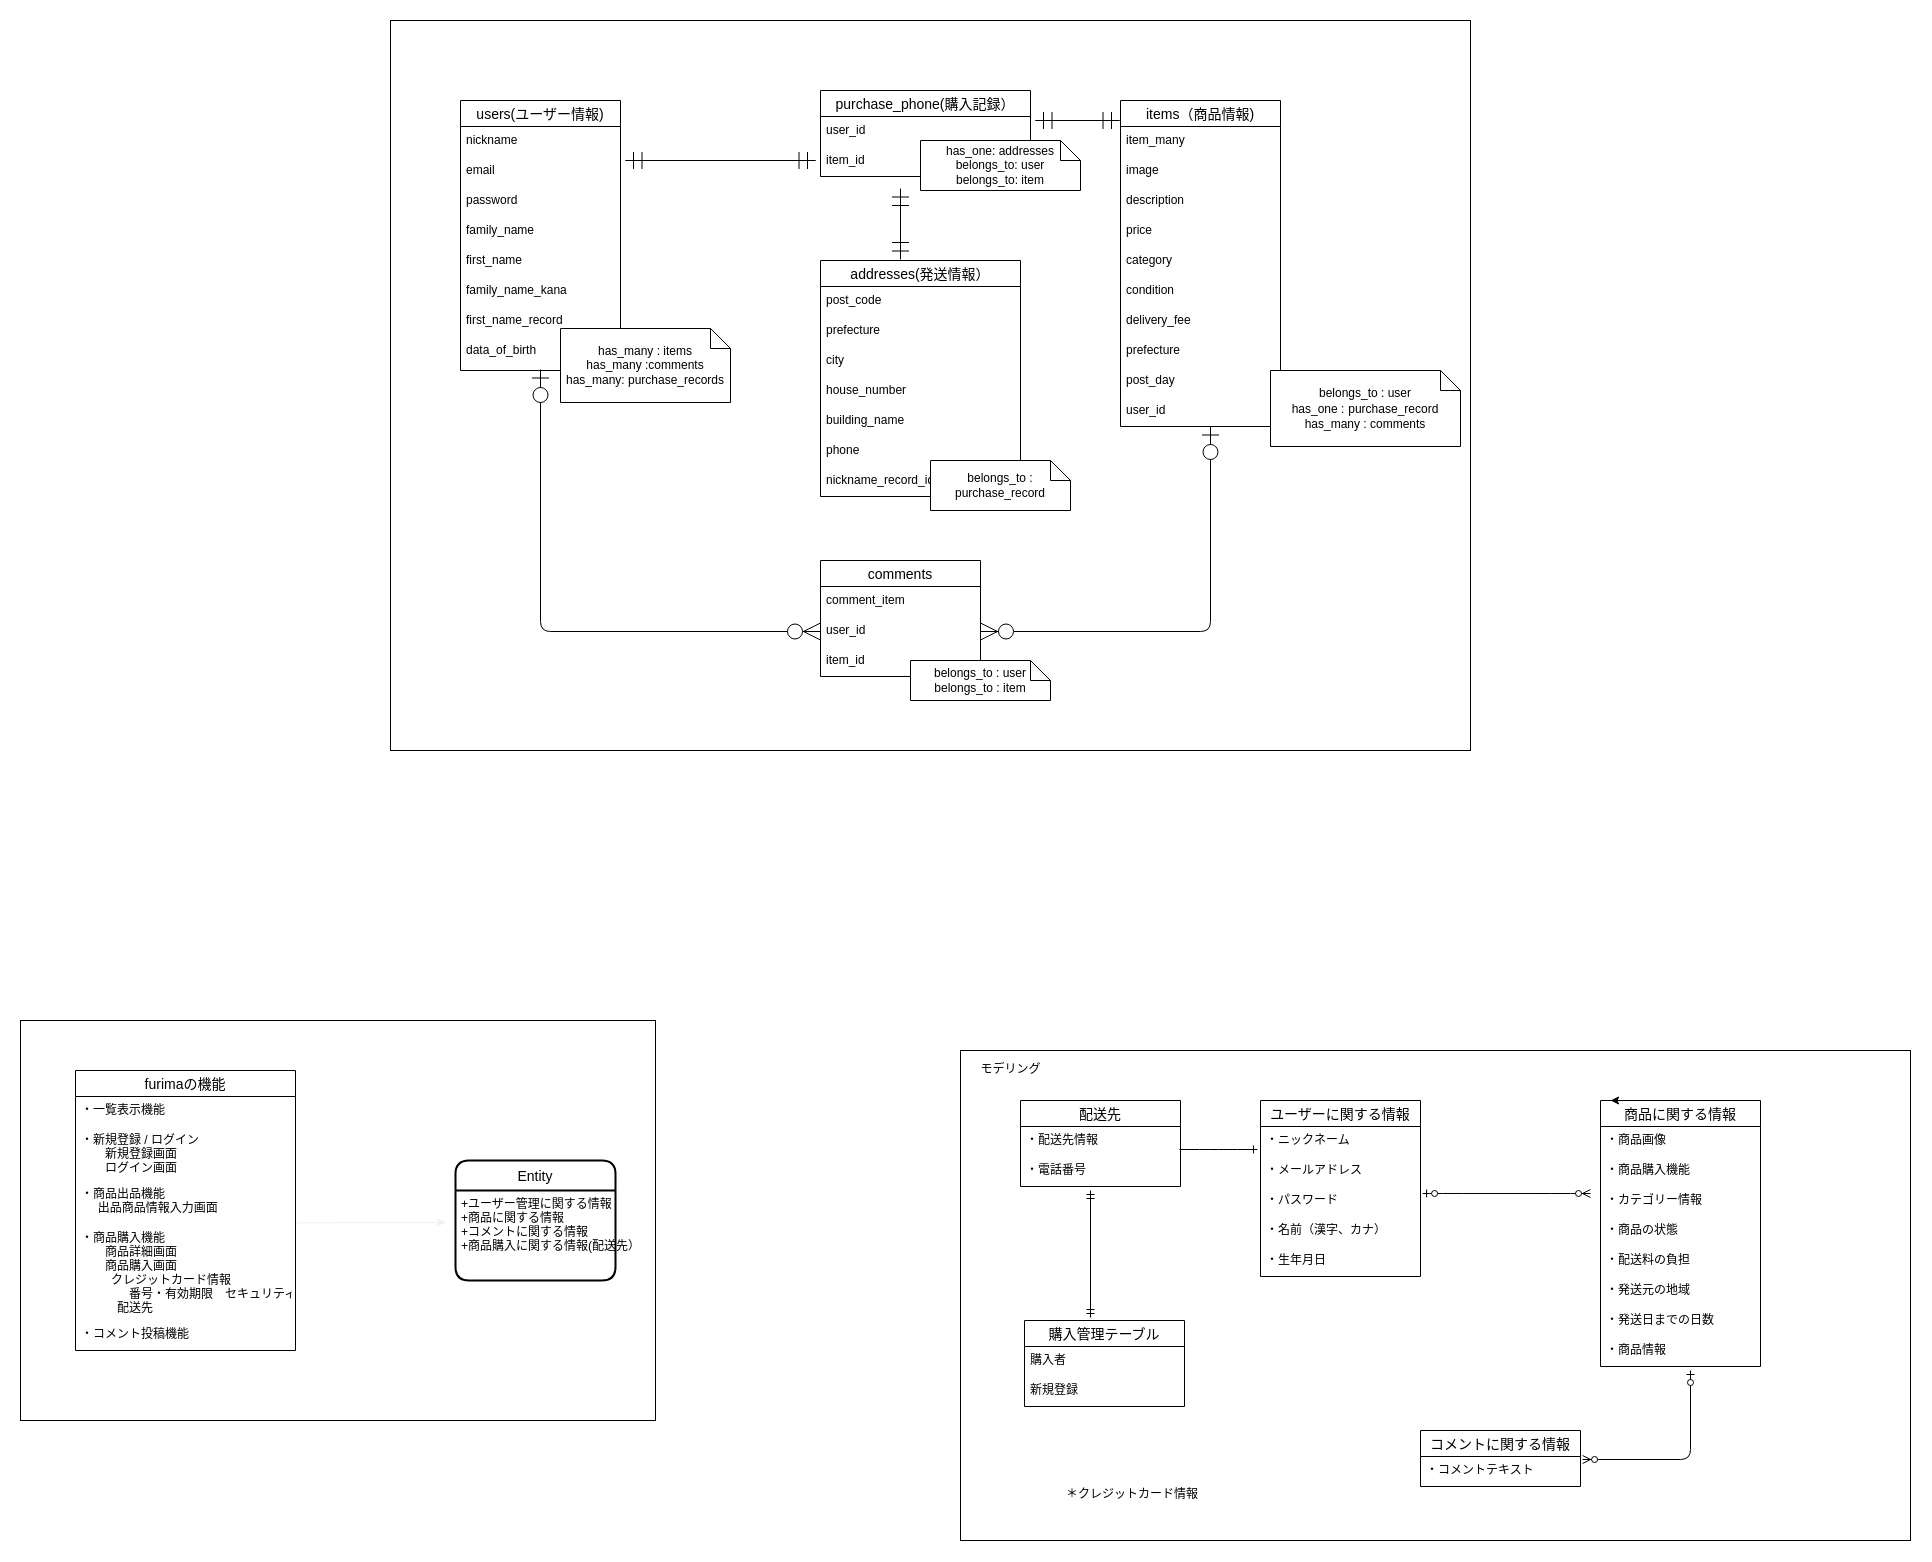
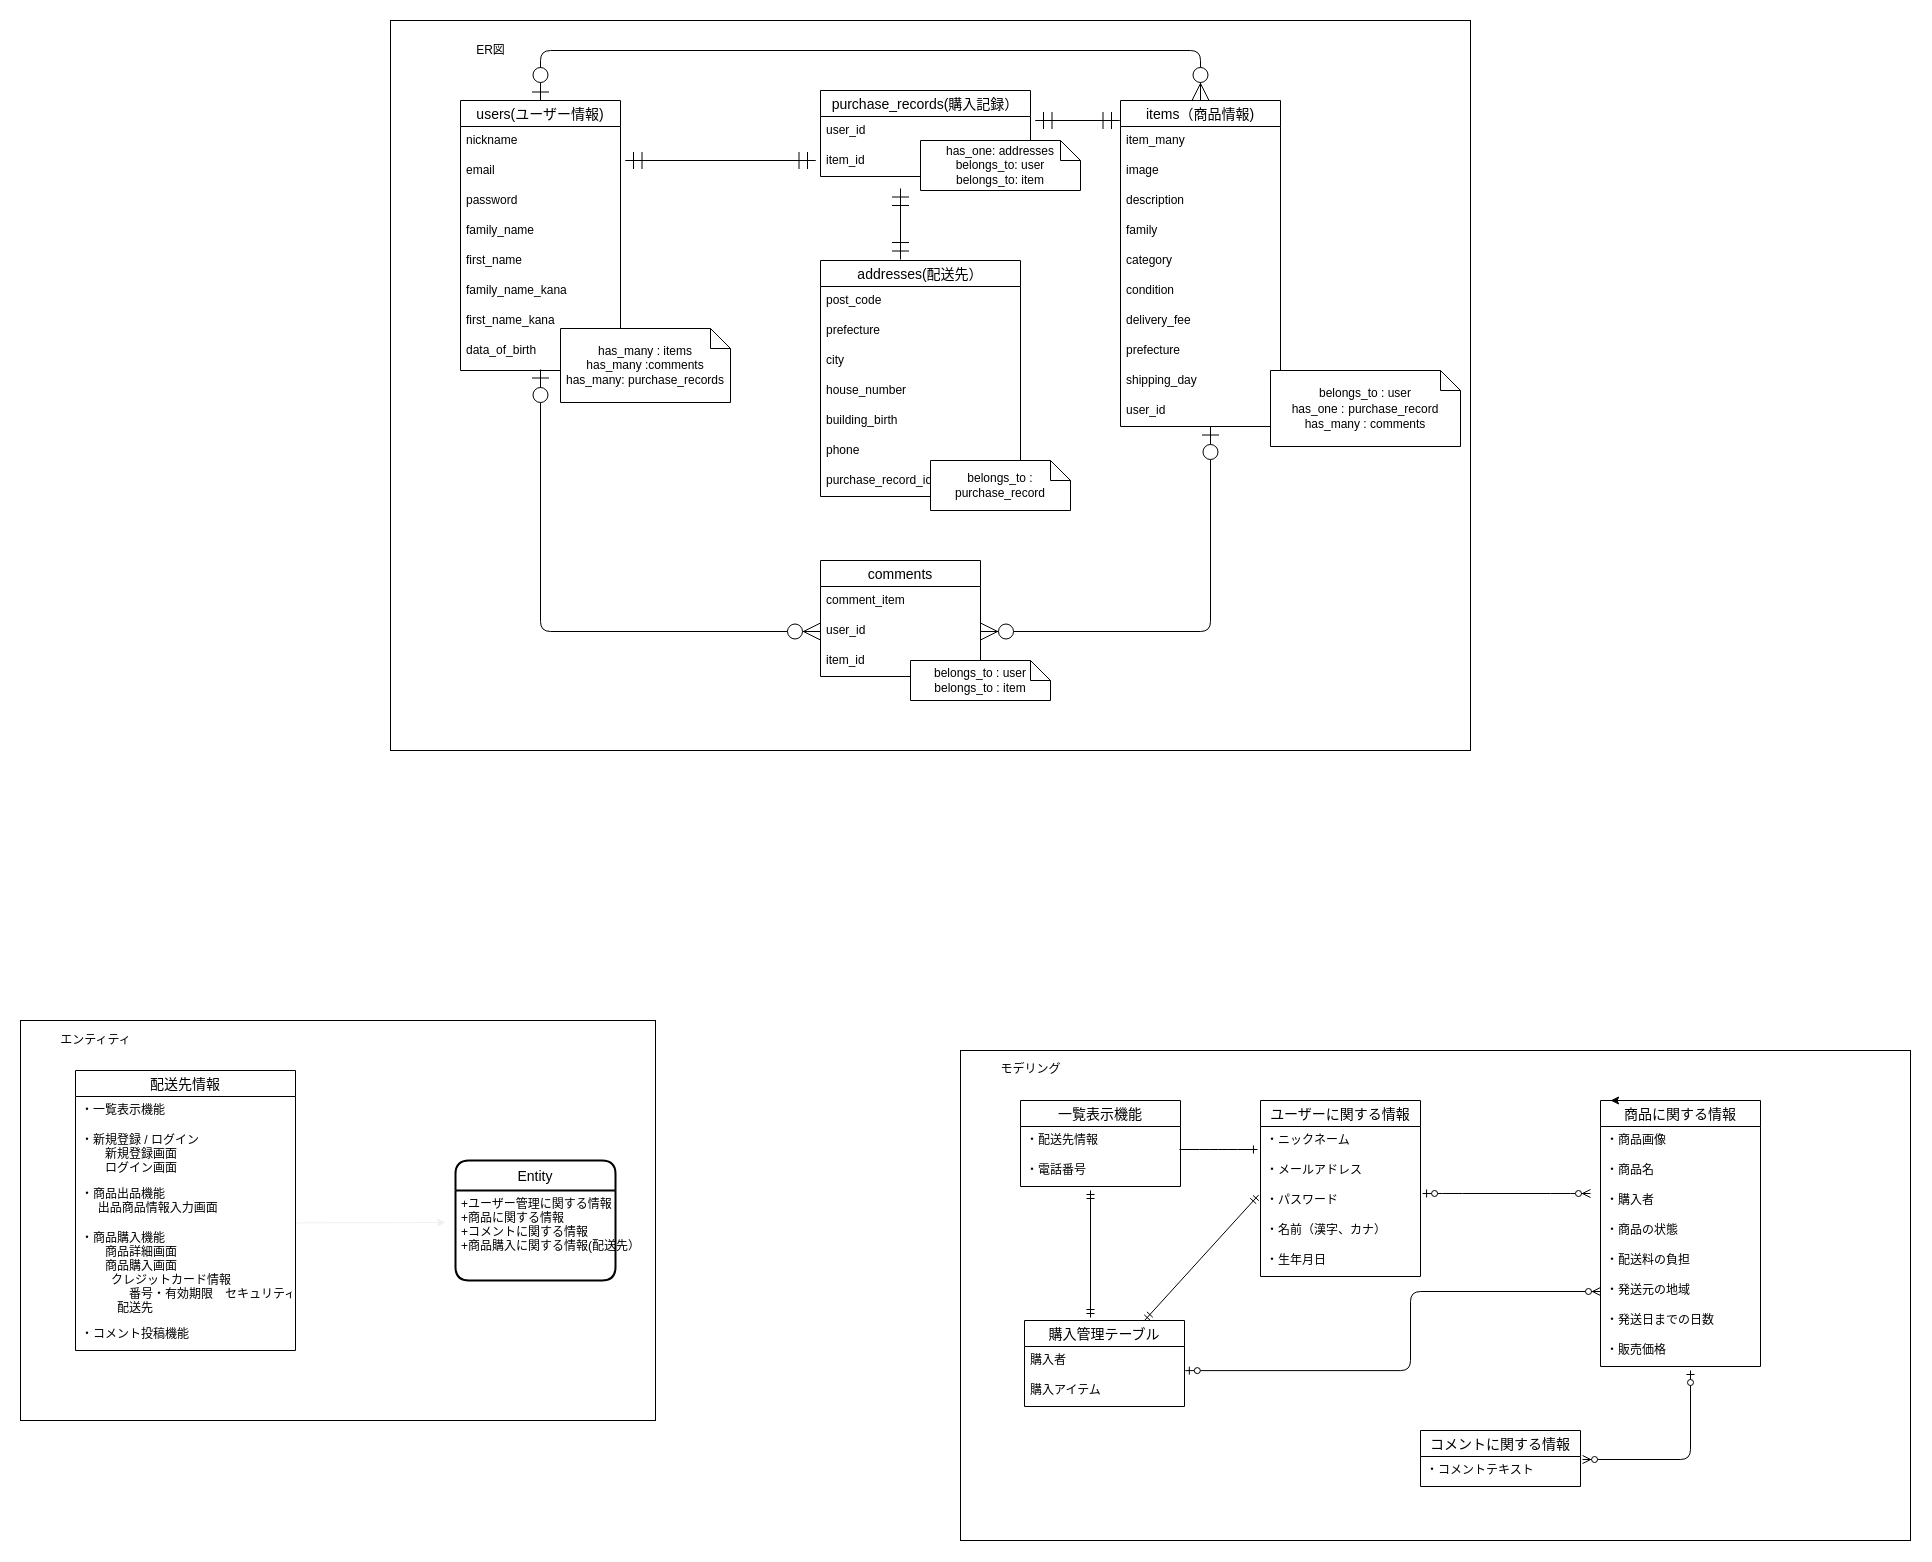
none -> (491, 51)
none -> (871, 51)
(925, 104) -> (925, 104)
(1141, 230) -> (1143, 230)
(920, 274) -> (920, 274)
(522, 320) -> (515, 320)
(1153, 380) -> (1163, 380)
(865, 420) -> (867, 420)
(883, 480) -> (885, 480)
none -> (96, 1041)
(1011, 1070) -> (1031, 1070)
(185, 1084) -> (185, 1084)
(1100, 1114) -> (1100, 1114)
(1648, 1170) -> (1630, 1170)
(1654, 1200) -> (1630, 1200)
none -> (1201, 1258)
none -> (1411, 1350)
(1636, 1350) -> (1636, 1350)
(1054, 1390) -> (1066, 1390)
(1141, 1496) -> none
